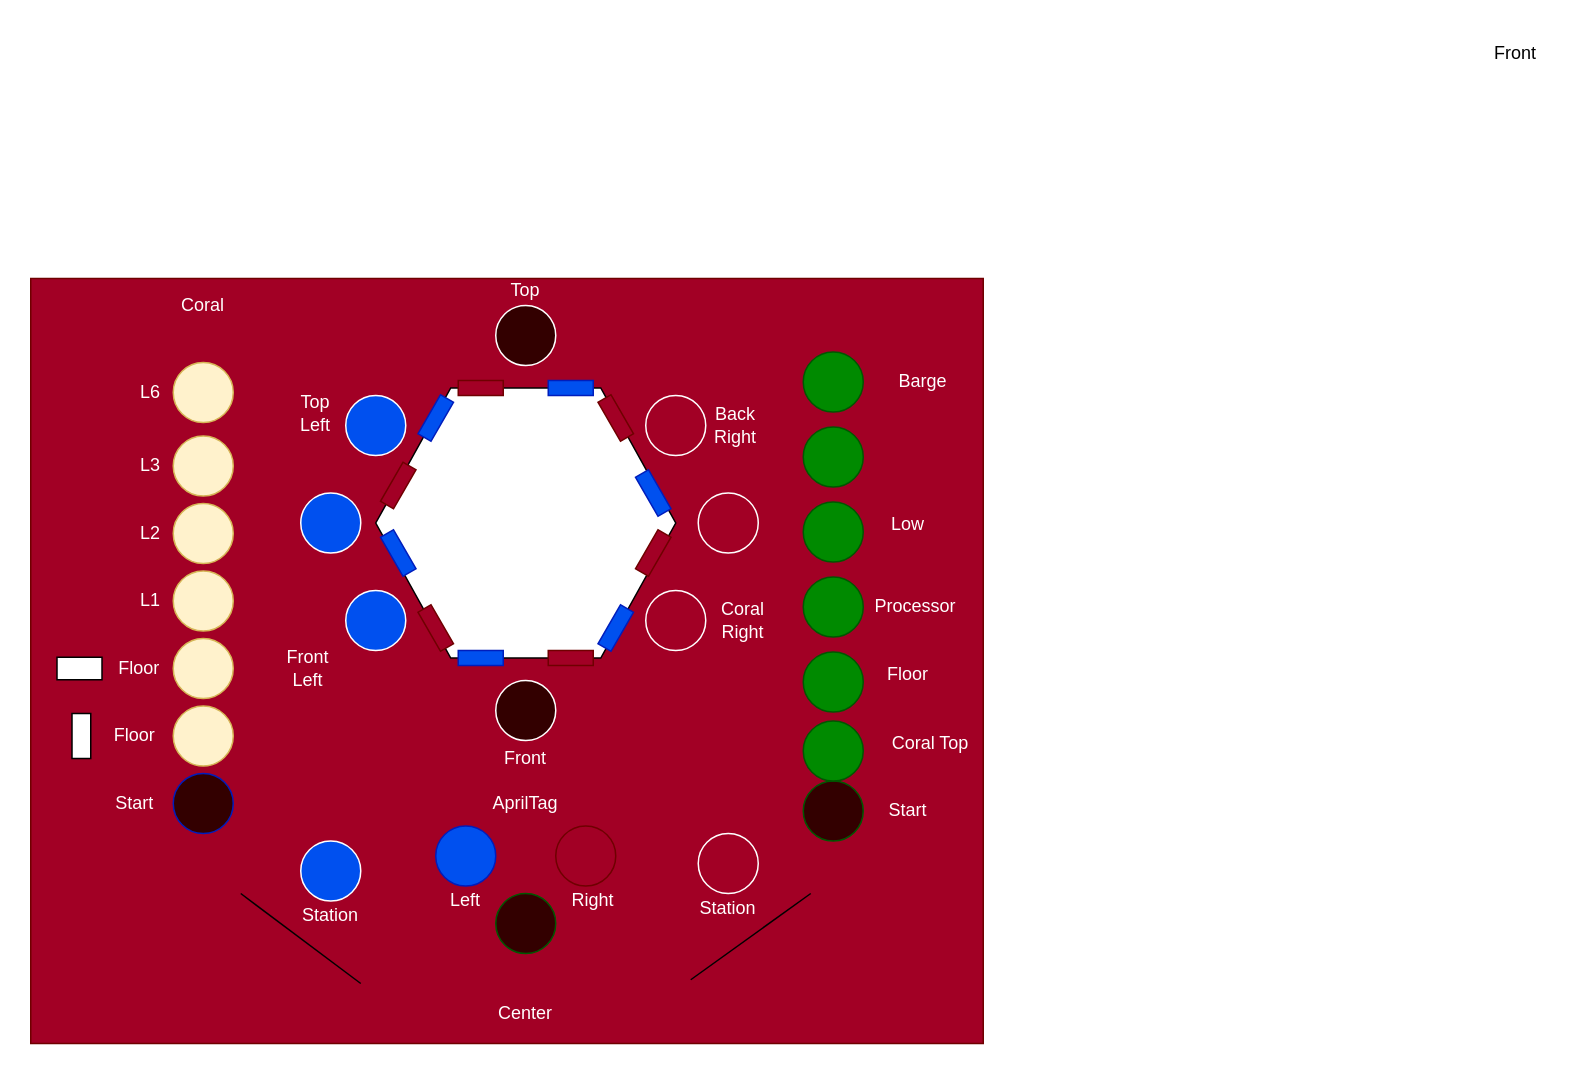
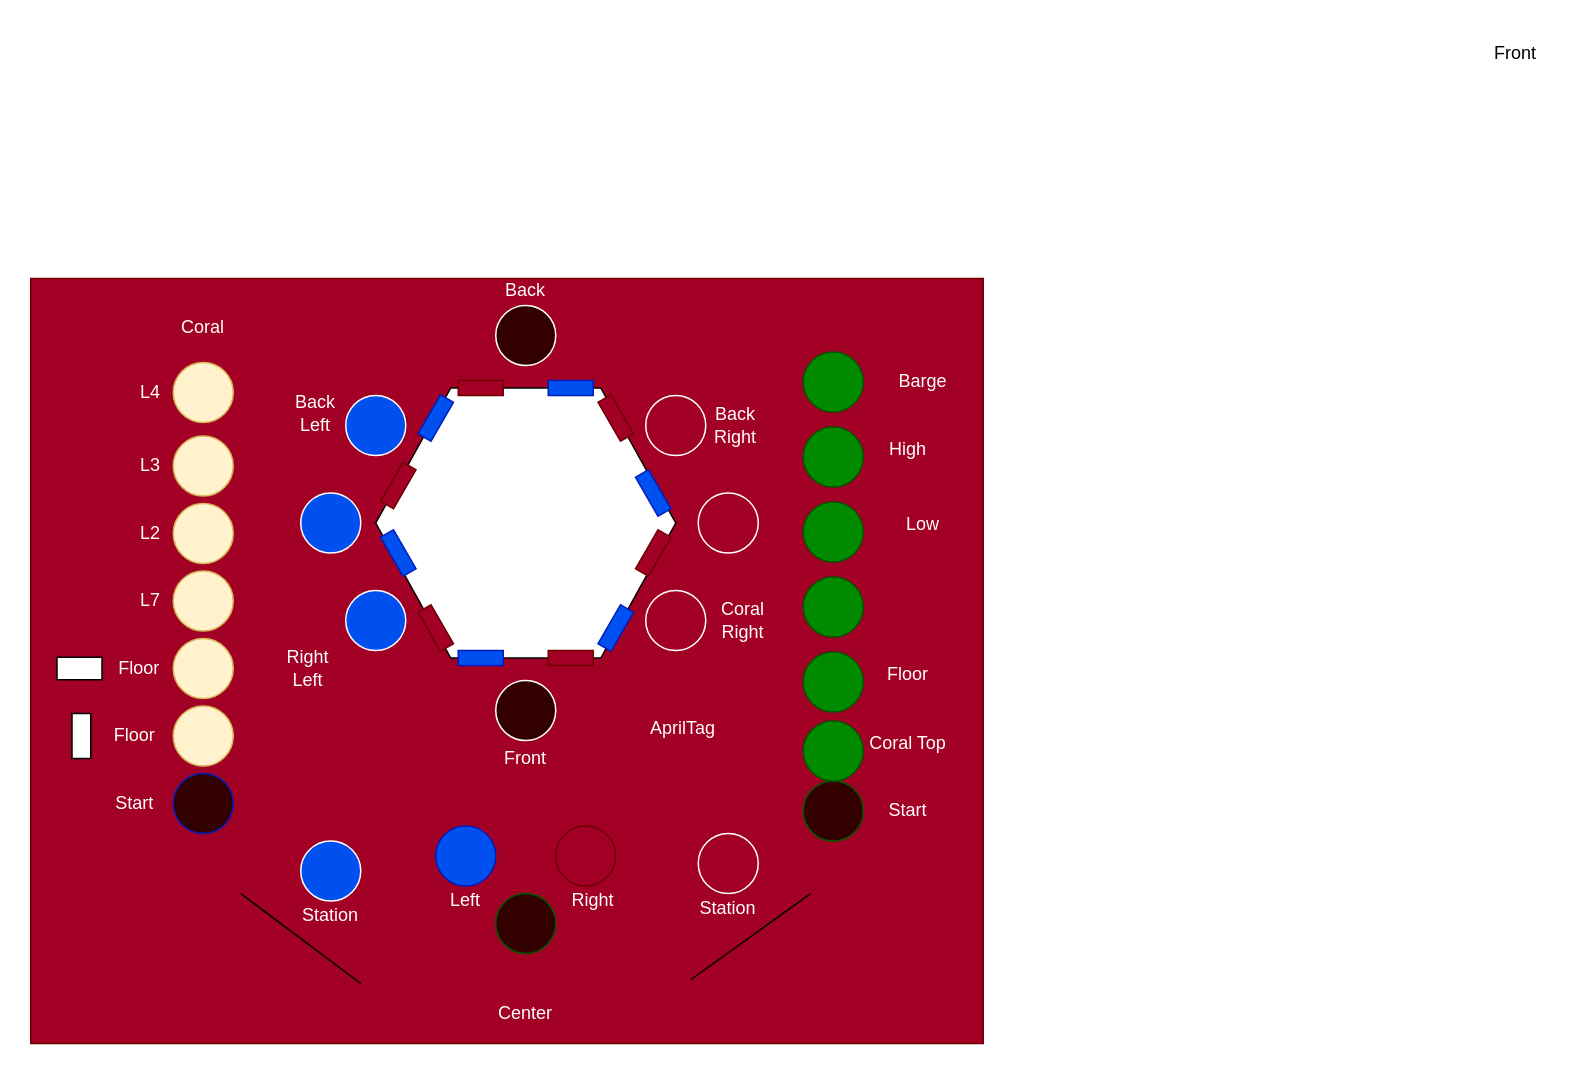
(526, 290) -> (526, 290)
(203, 305) -> (203, 328)
(151, 392) -> (151, 392)
(316, 413) -> (316, 413)
none -> (908, 449)
(908, 524) -> (923, 524)
(151, 601) -> (151, 601)
(916, 607) -> none
(308, 668) -> (308, 668)
(931, 743) -> (908, 743)
(526, 803) -> (683, 728)
